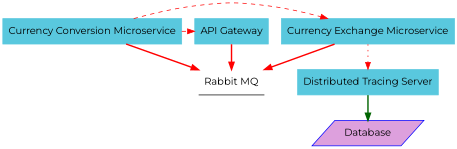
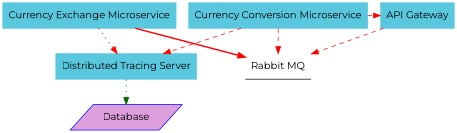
(227, 3) -> (206, 40)
(232, 53) -> (351, 40)
(159, 56) -> (278, 38)
(368, 104) -> (126, 88)
